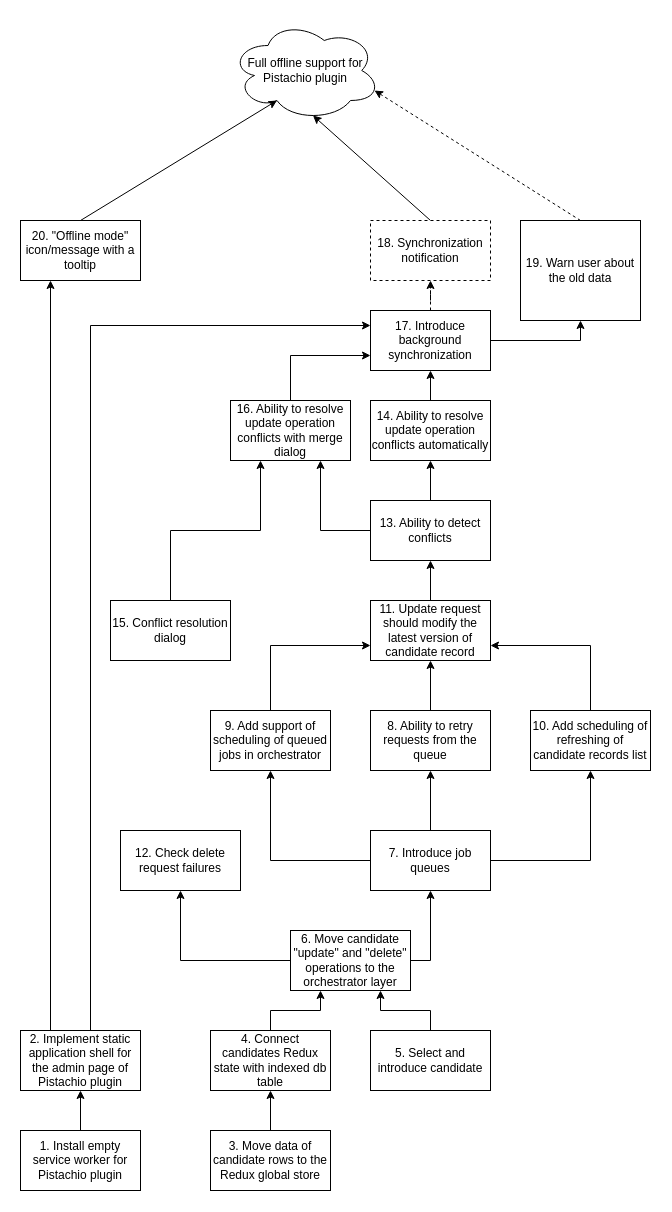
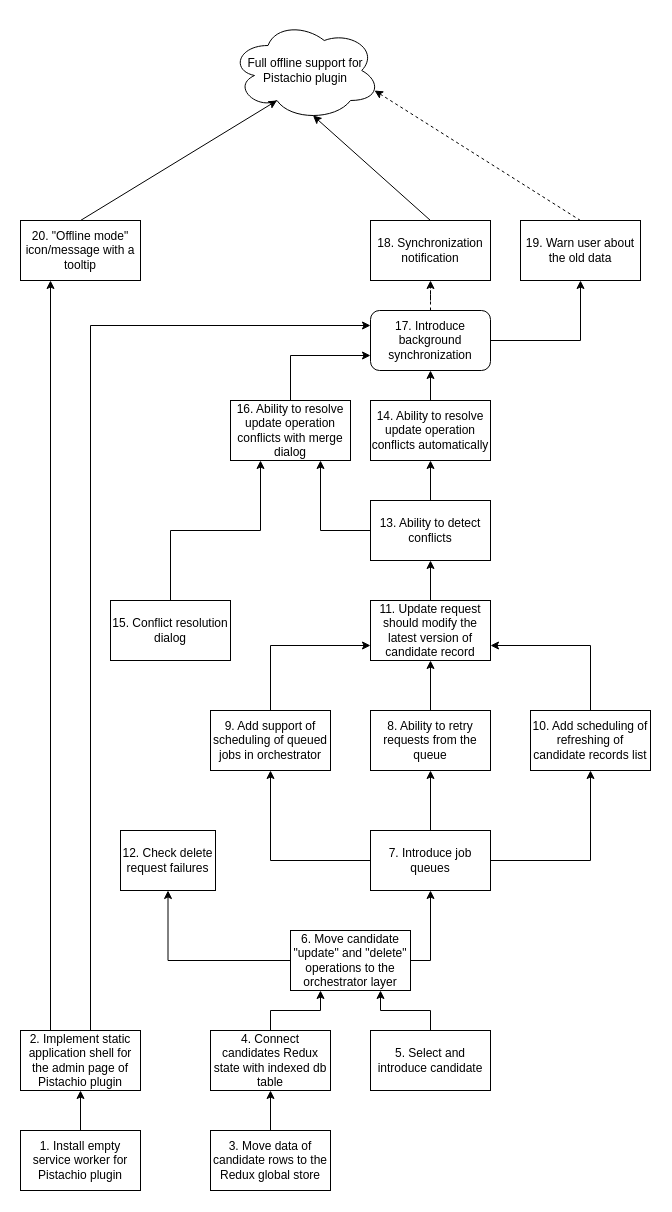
(431, 251) -> (431, 251)
(581, 271) -> (581, 251)
(431, 341) -> (431, 341)
(181, 861) -> (168, 861)
